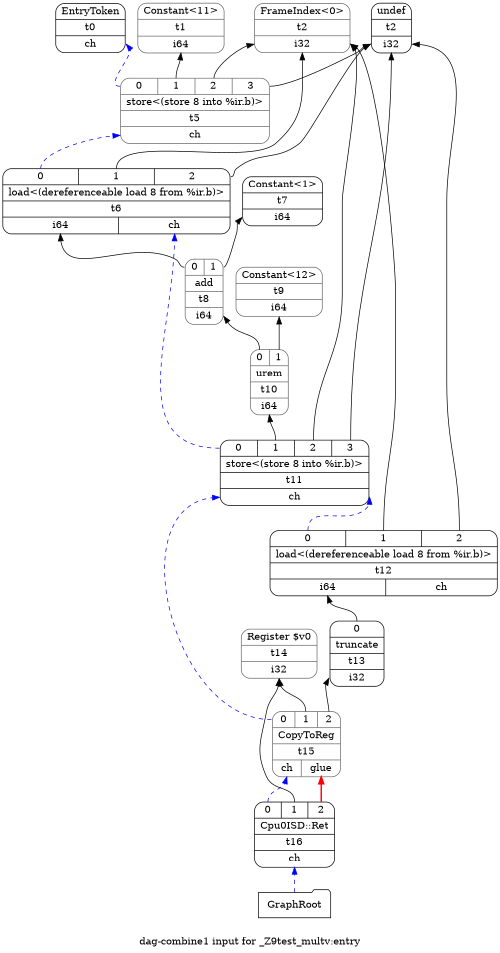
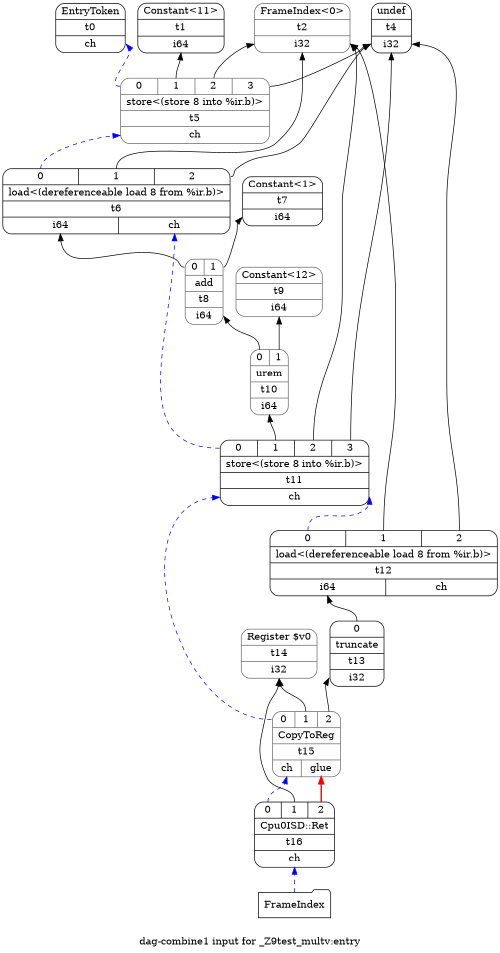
(391, 27) -> (391, 27)
(181, 28) -> (181, 28)
(295, 905) -> (295, 905)
